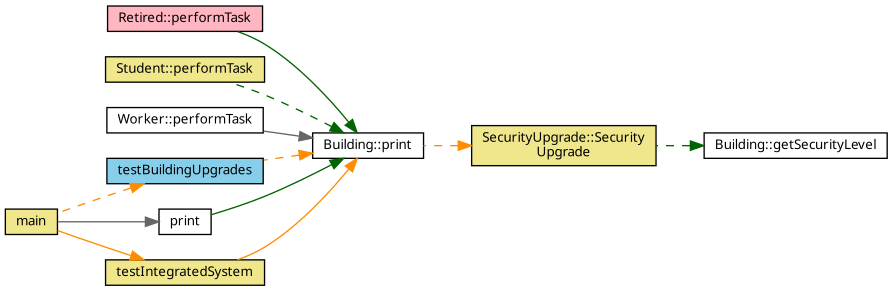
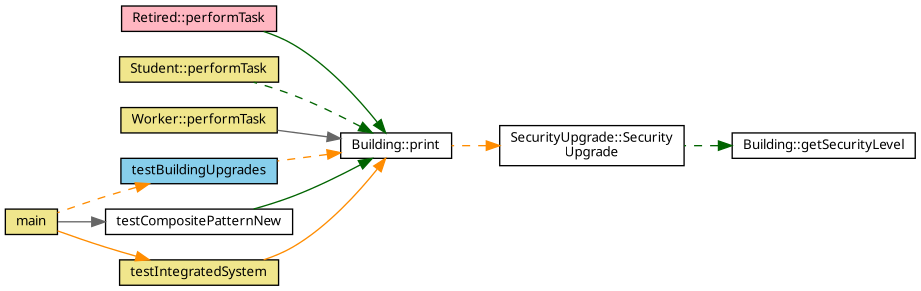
(185, 120) -> (199, 120)
(564, 146) -> (592, 146)
(185, 222) -> (199, 222)
